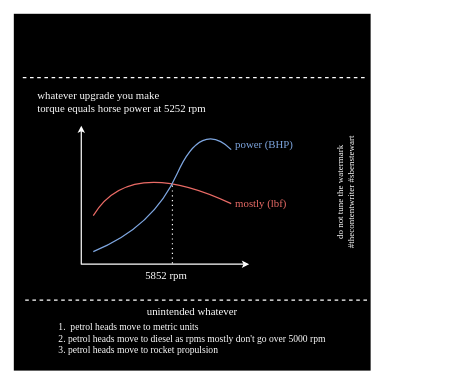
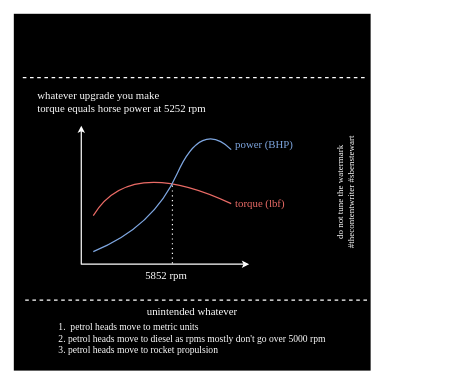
(257, 204) -> (258, 204)
